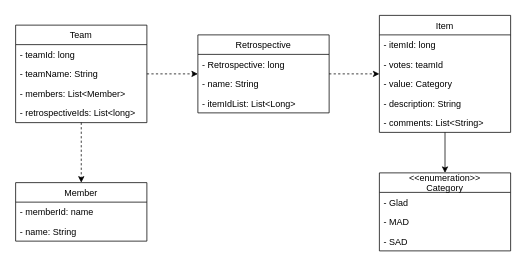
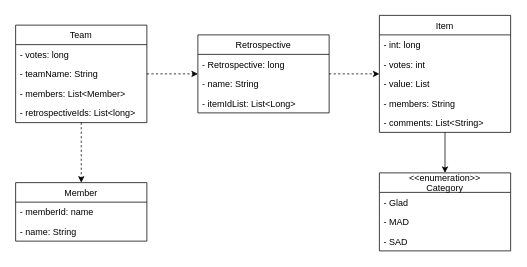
(413, 45) -> (405, 45)
(50, 55) -> (48, 55)
(418, 65) -> (409, 65)
(421, 84) -> (410, 84)
(429, 104) -> (421, 104)
